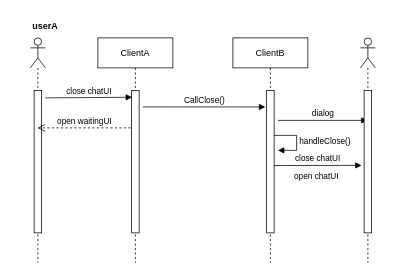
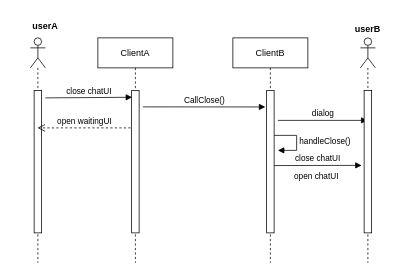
none -> (368, 28)
